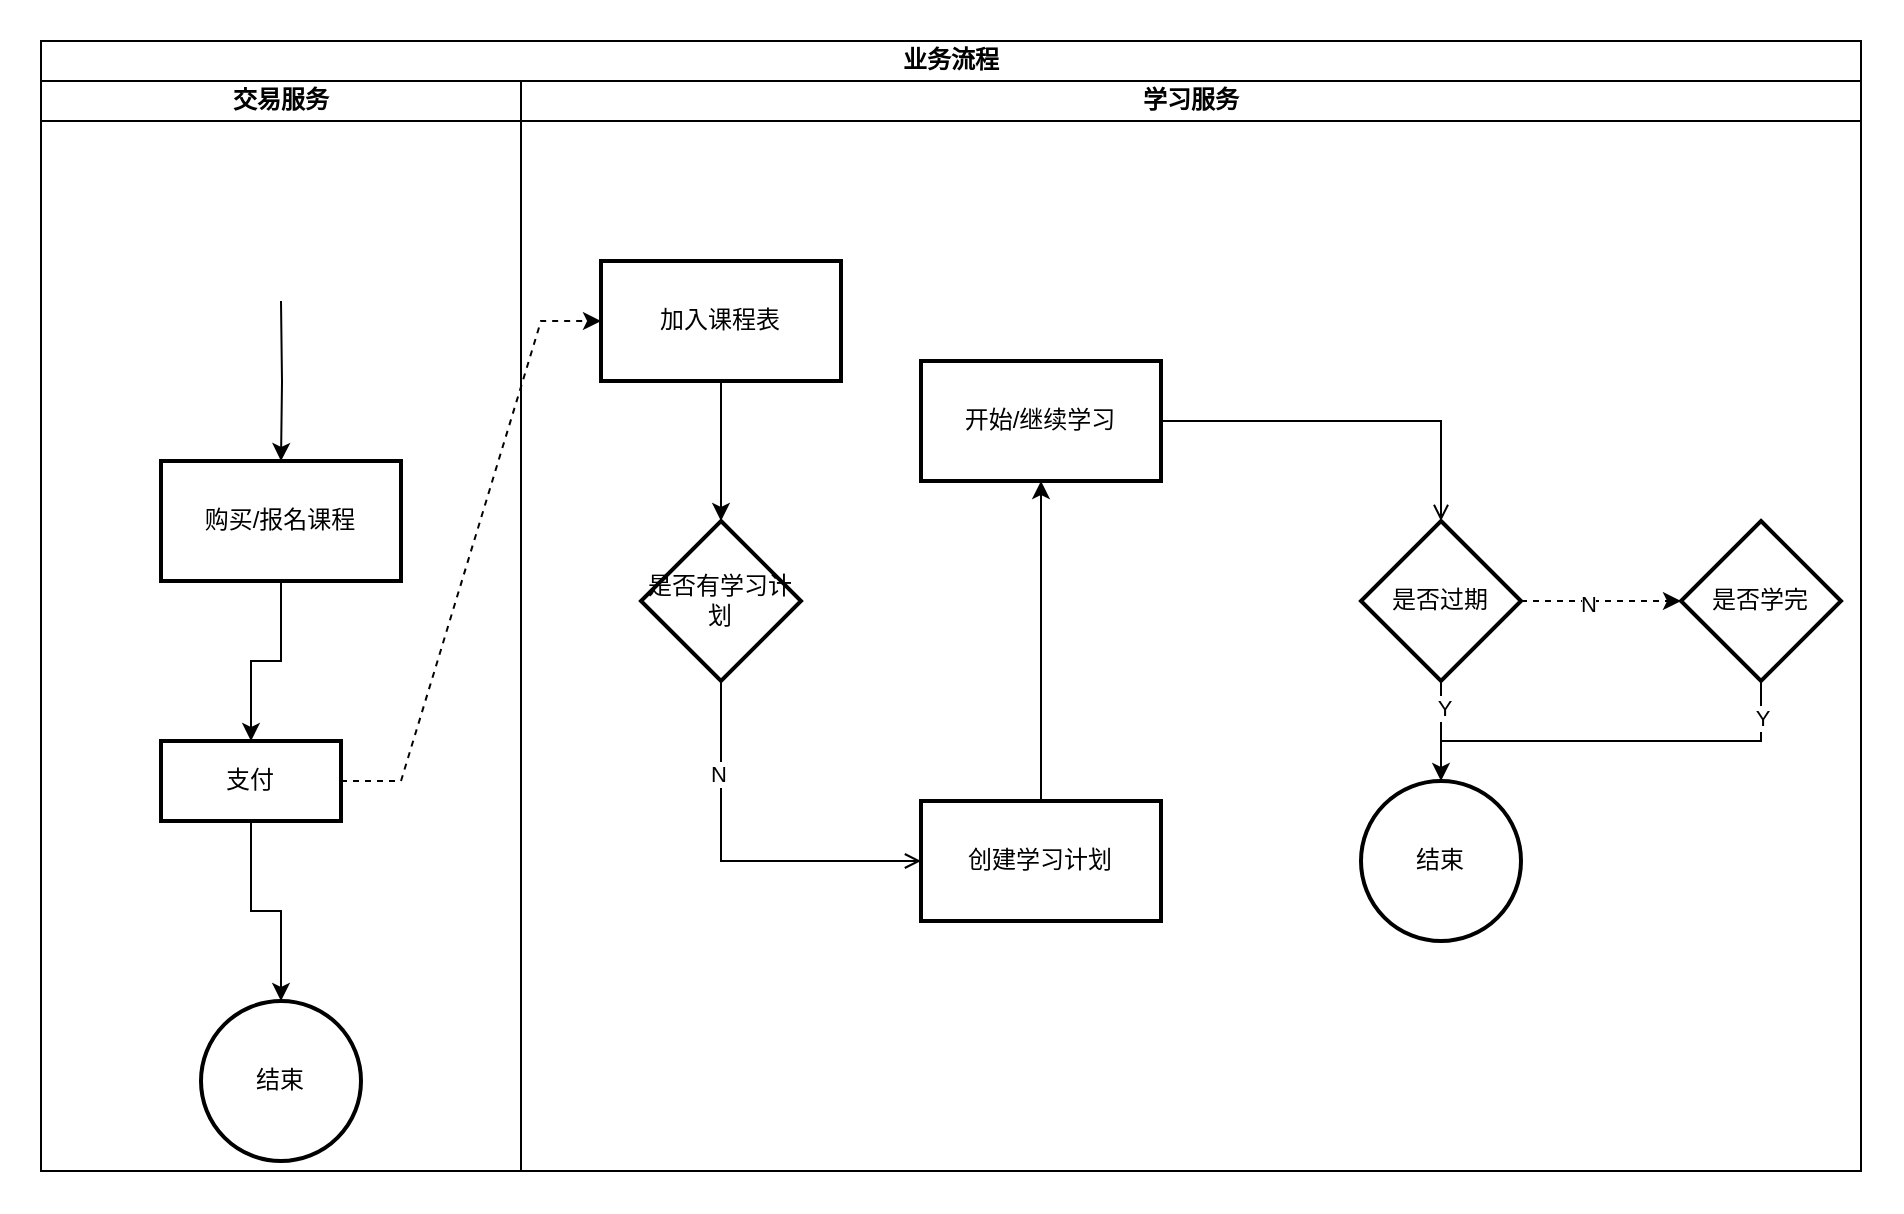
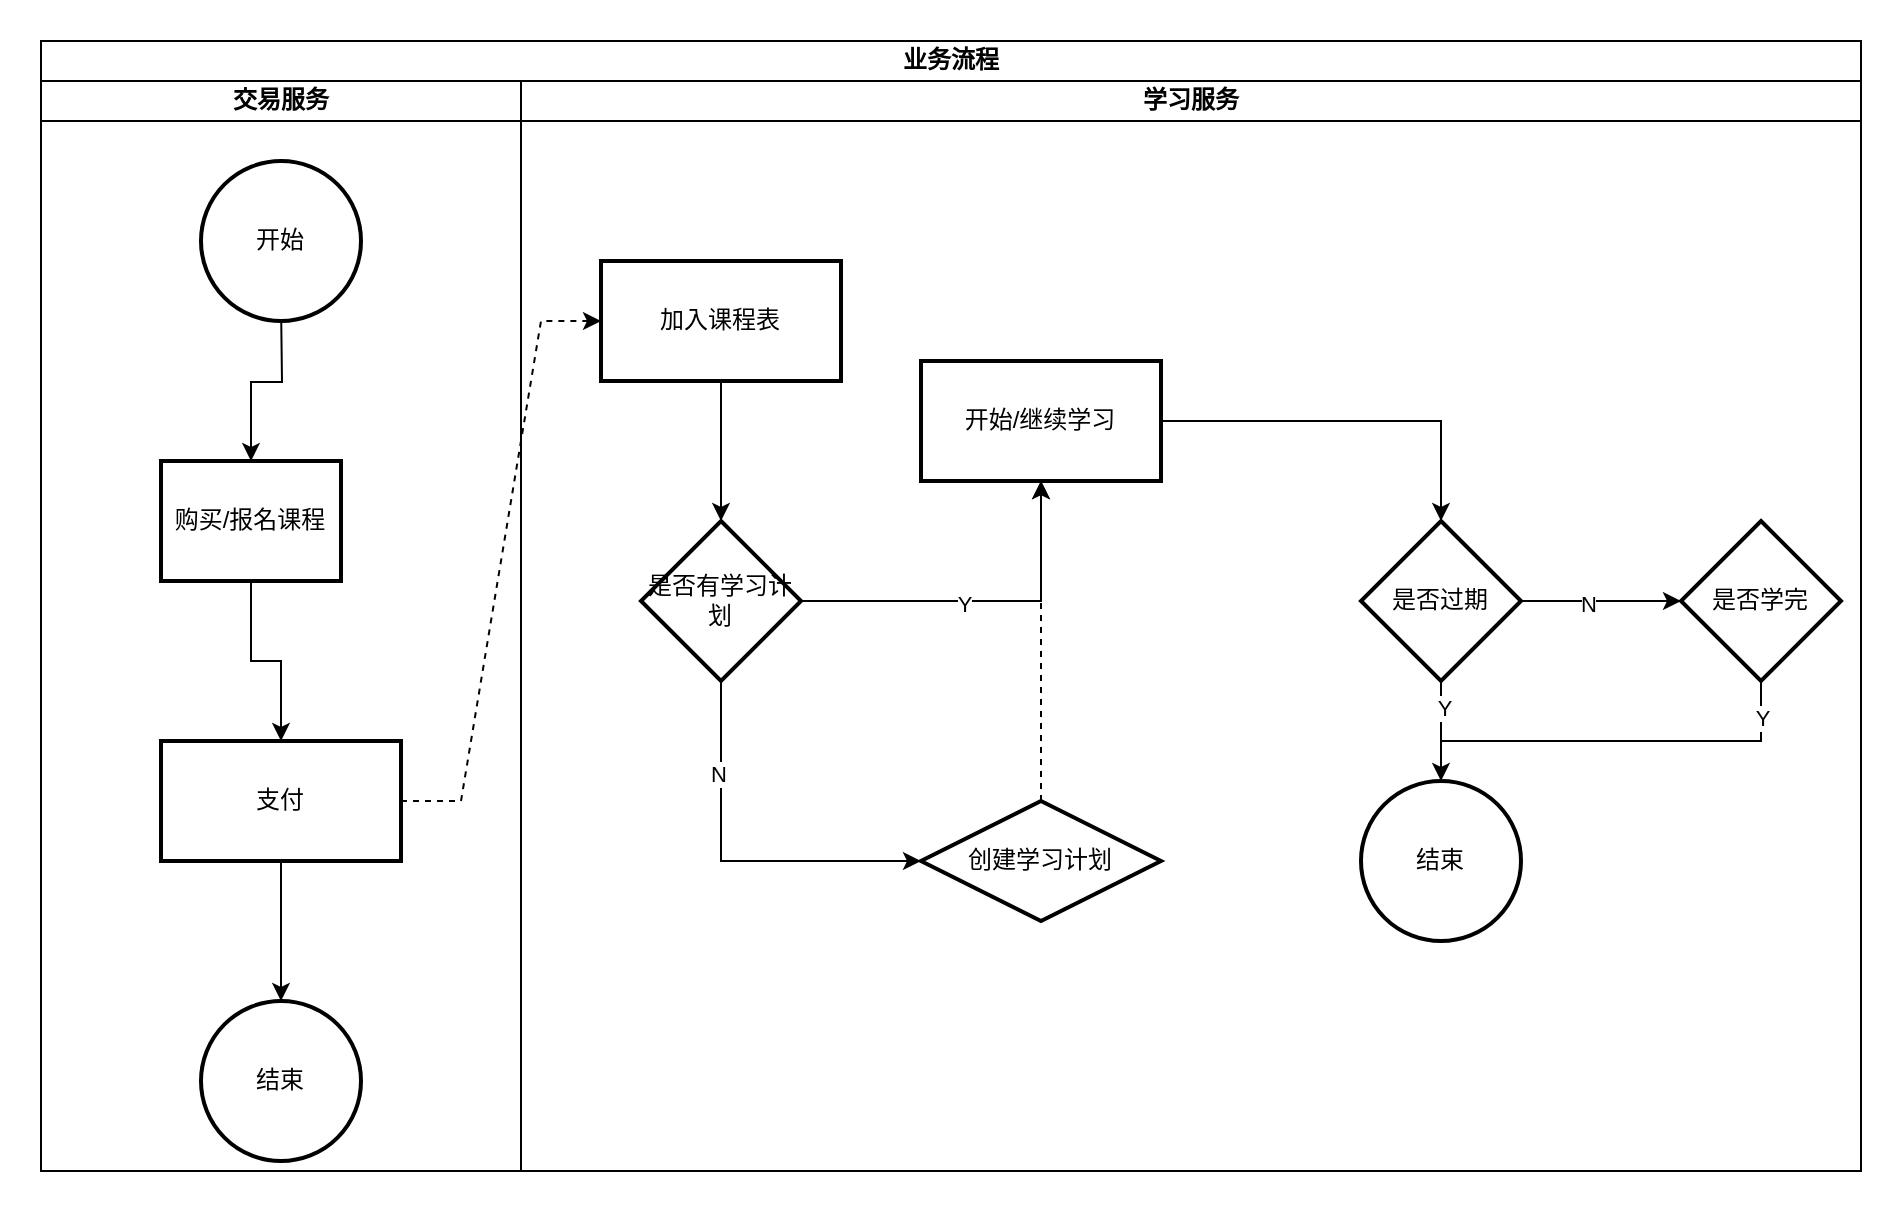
none -> (281, 241)
(1441, 508) -> (1441, 506)
(281, 521) -> (251, 521)
none -> (919, 601)
(1630, 601) -> (1630, 601)
(1041, 704) -> (1041, 704)
(251, 781) -> (281, 801)
(911, 861) -> (906, 861)
(1041, 861) -> (1041, 861)
